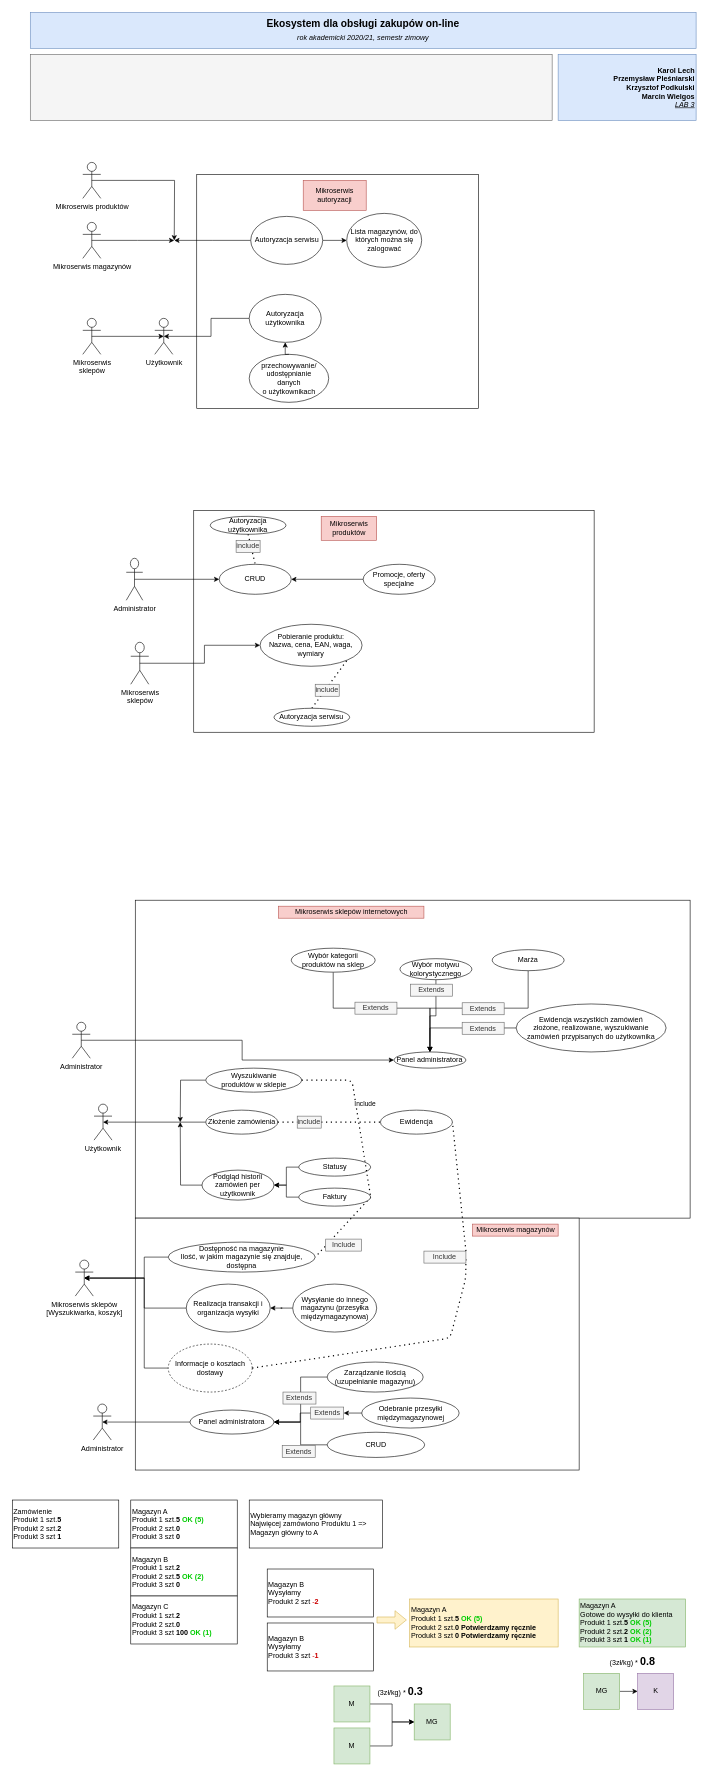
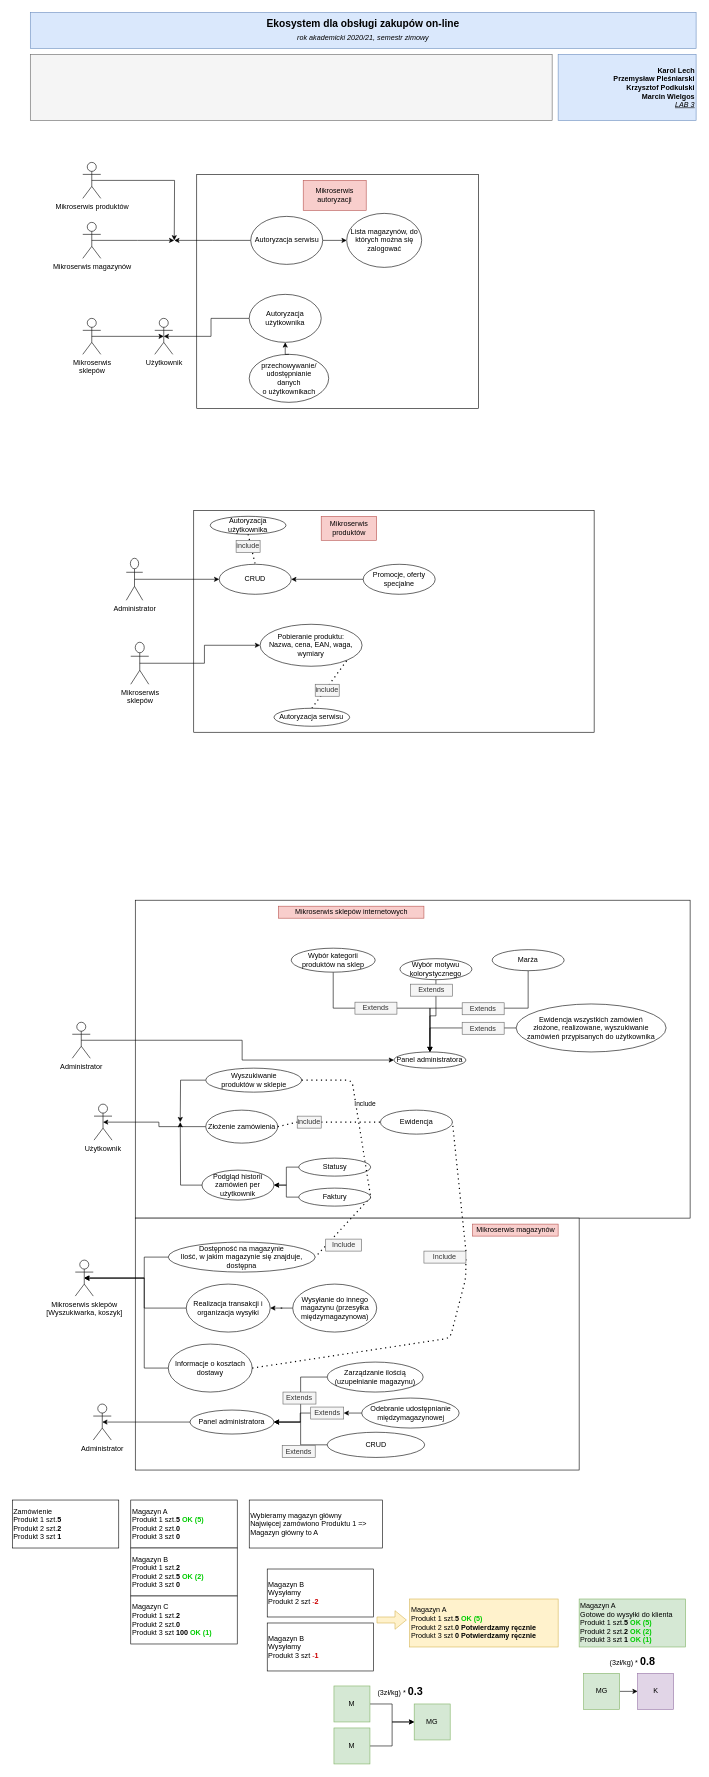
(242, 1122) -> (242, 1127)
(210, 1368) -> (210, 1368)
(411, 1413) -> (411, 1413)
